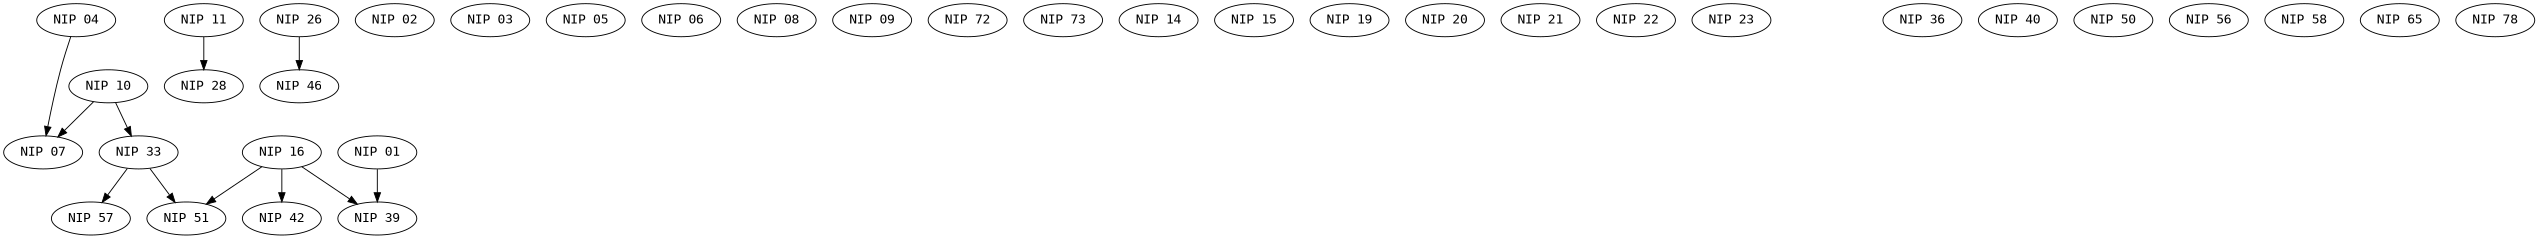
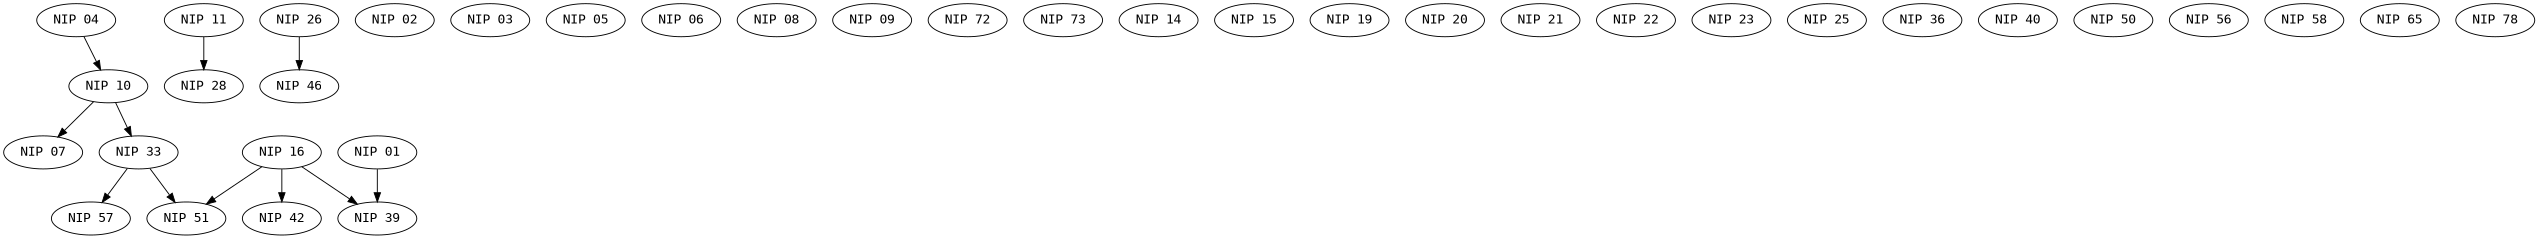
none -> (1827, 20)
(58, 81) -> (90, 49)
